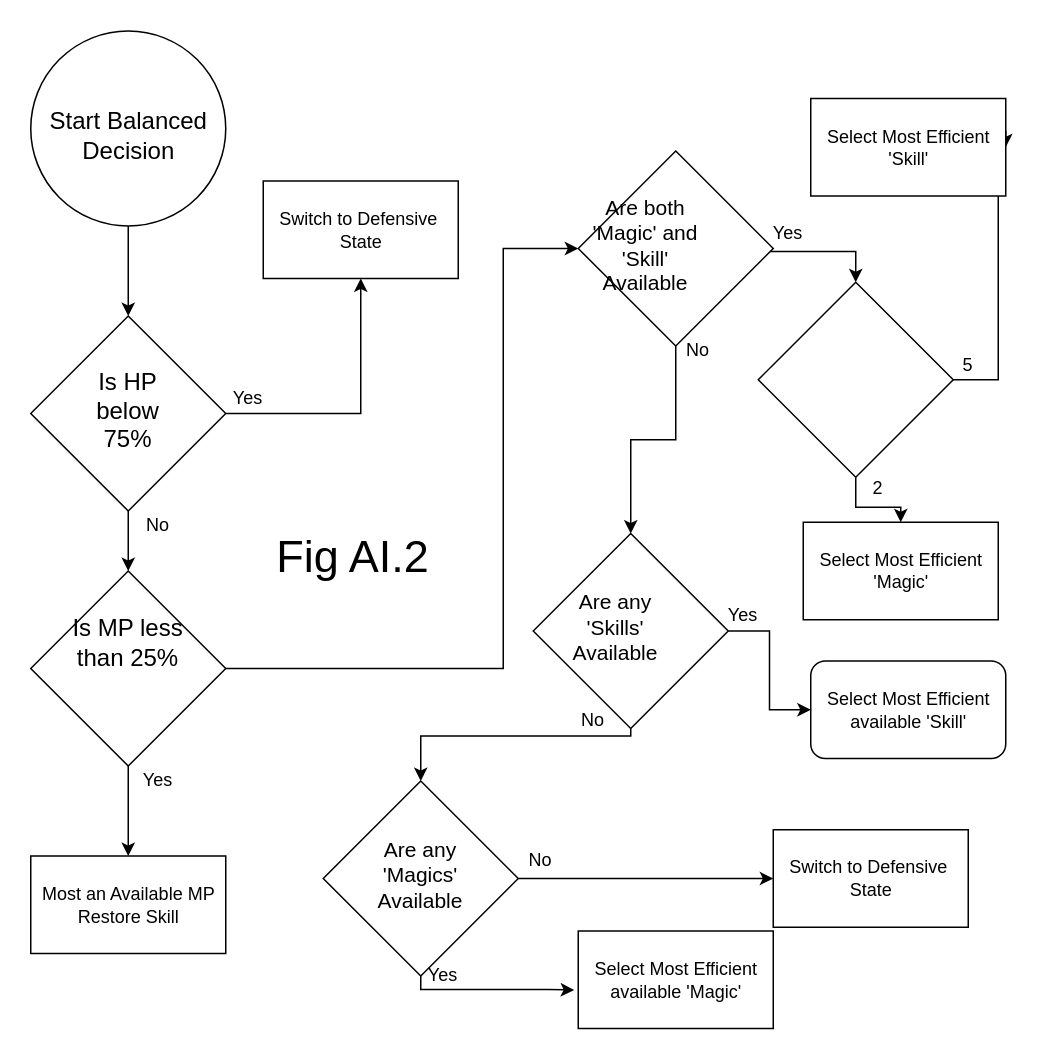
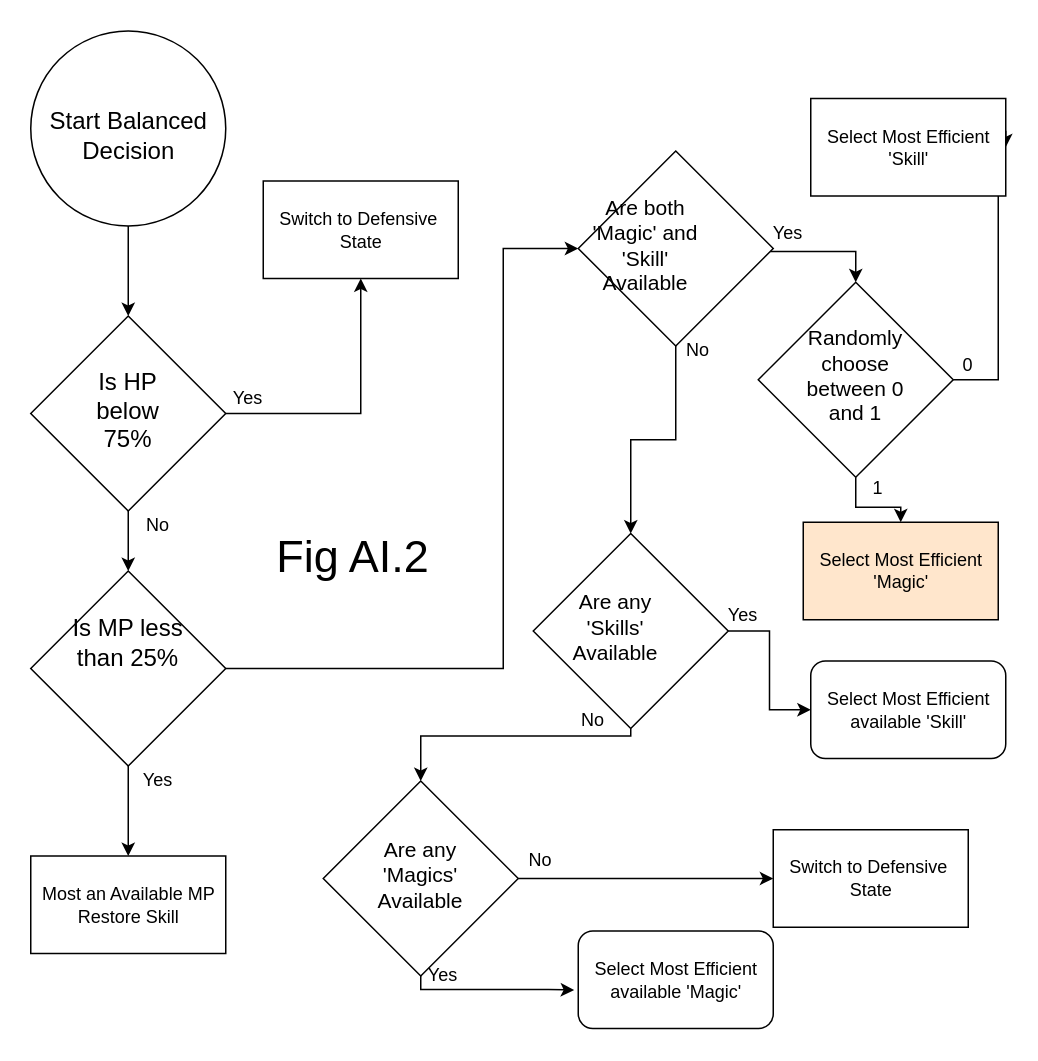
(968, 365) -> (968, 365)
none -> (856, 376)
(878, 488) -> (878, 488)
(901, 571) -> (901, 571)
(676, 980) -> (676, 980)
